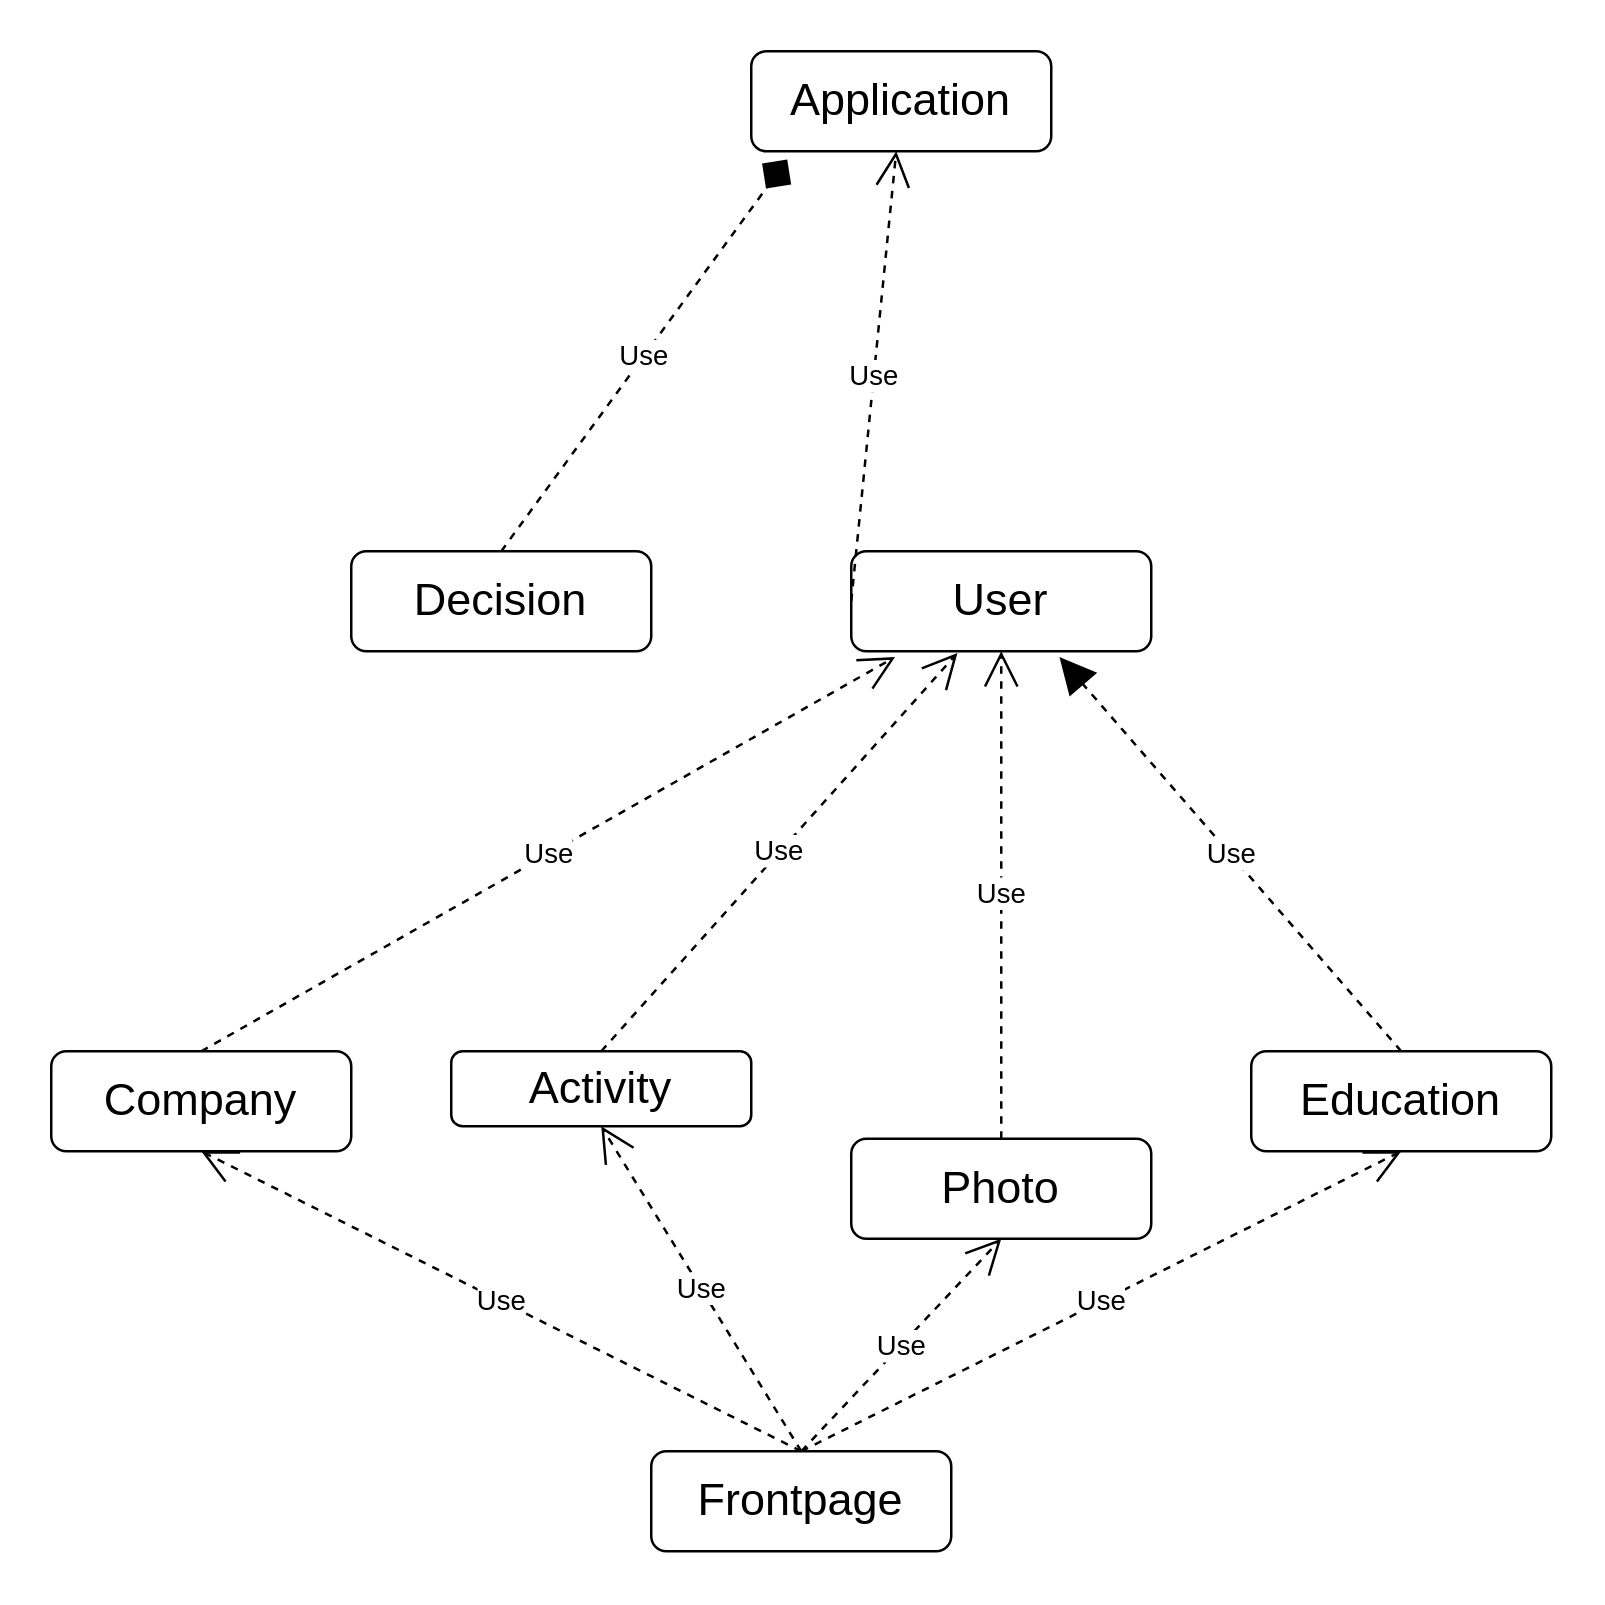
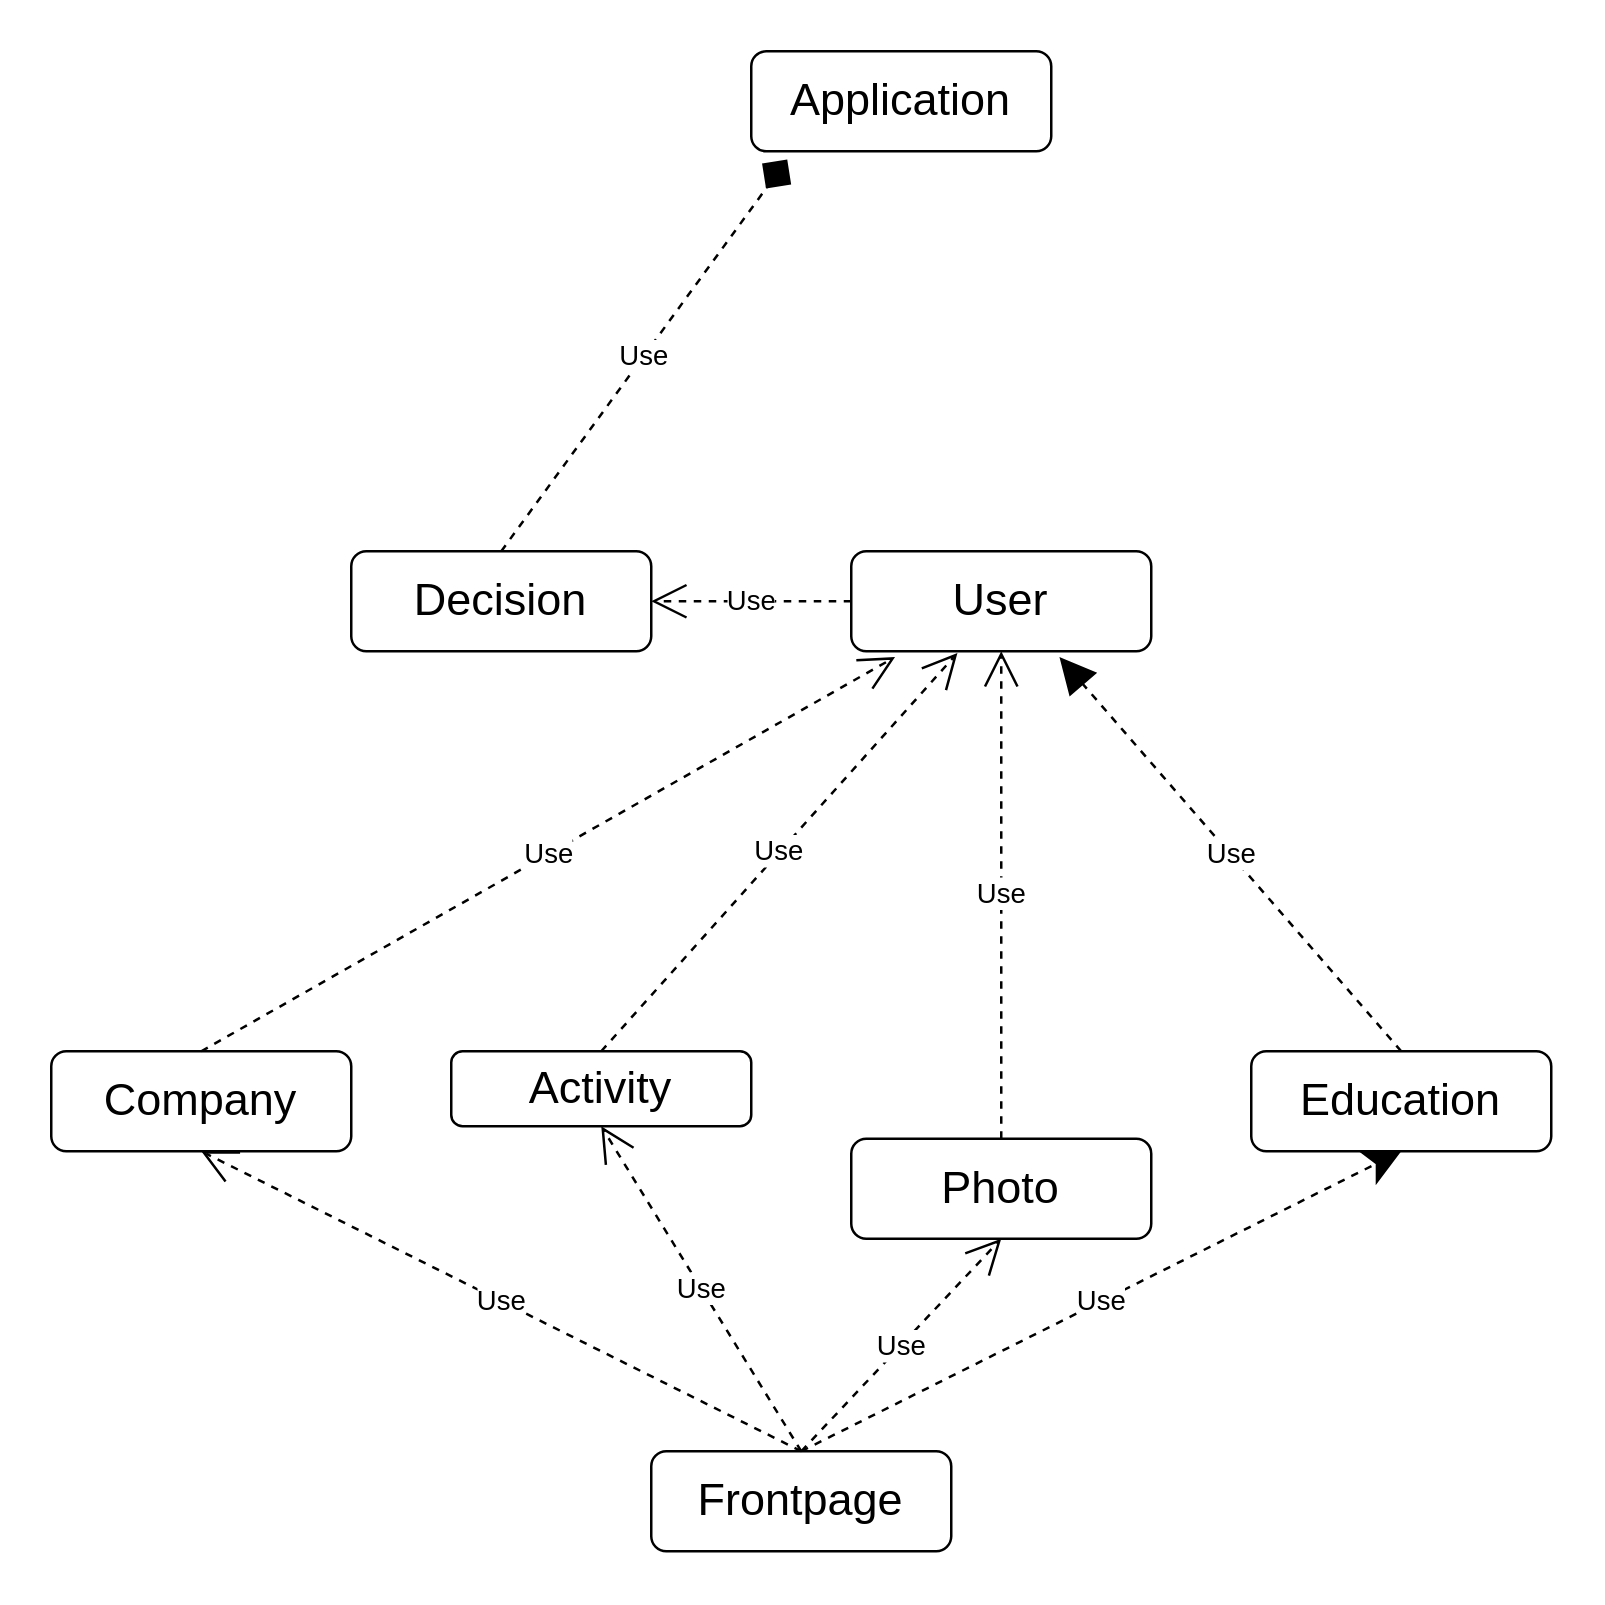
(884, 271) -> (797, 601)
(1384, 1160) -> (1375, 1164)
